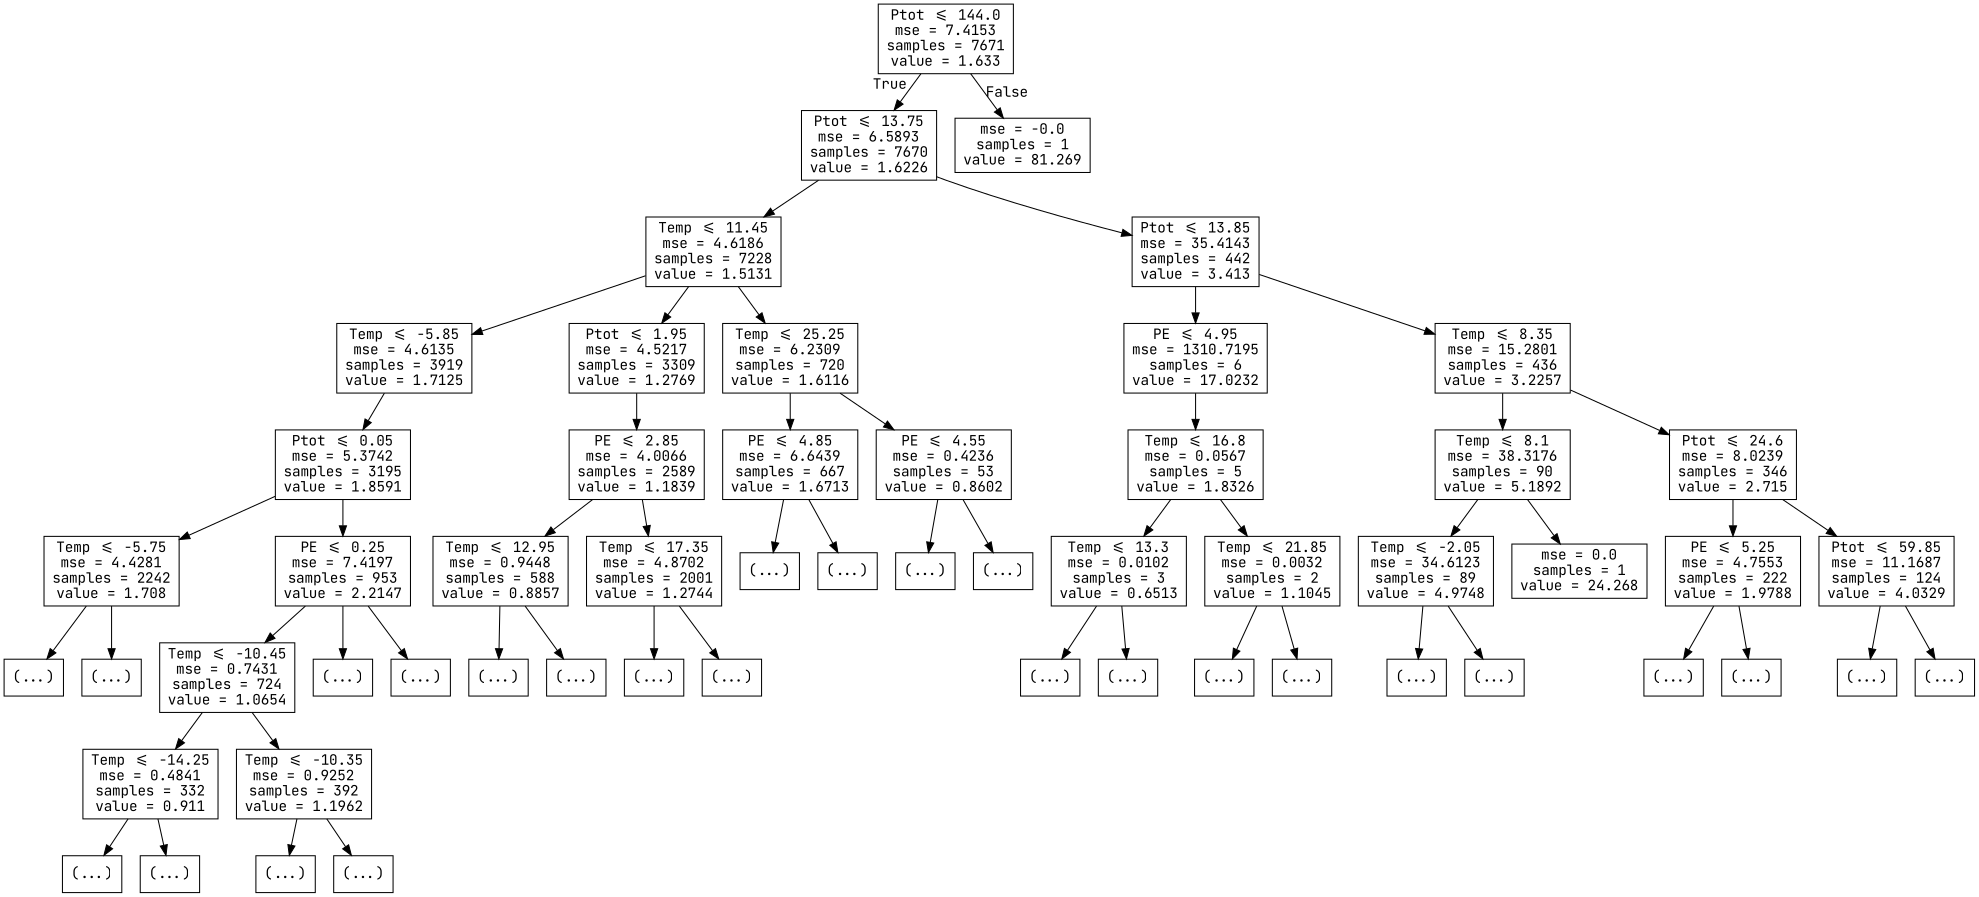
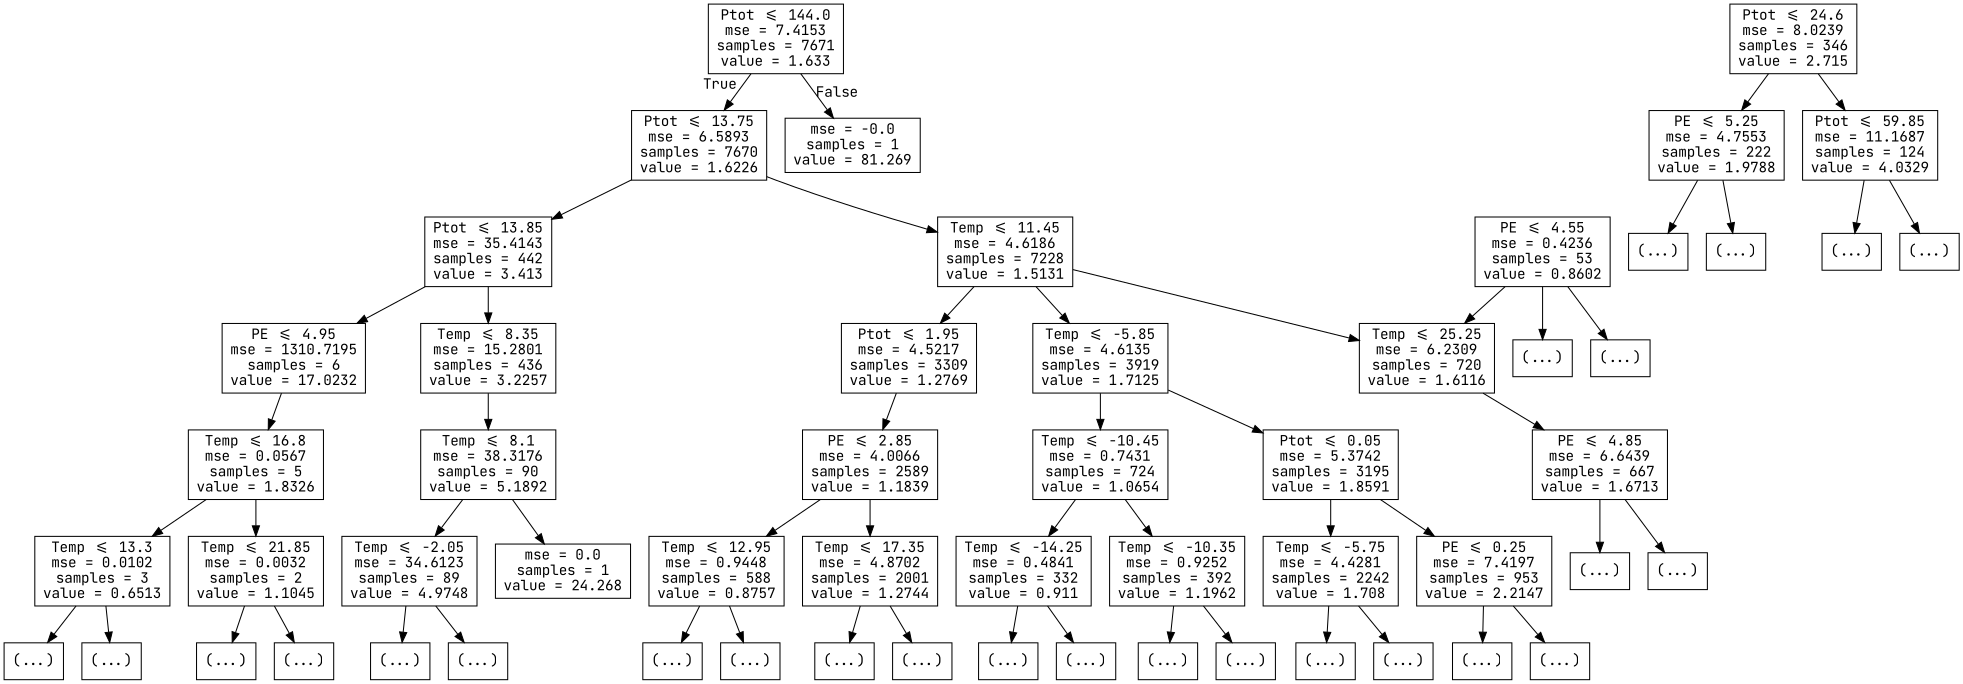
(863, 409) -> (1489, 301)
(1615, 410) -> none
(501, 571) -> (717, 571)
(289, 621) -> (1100, 406)
